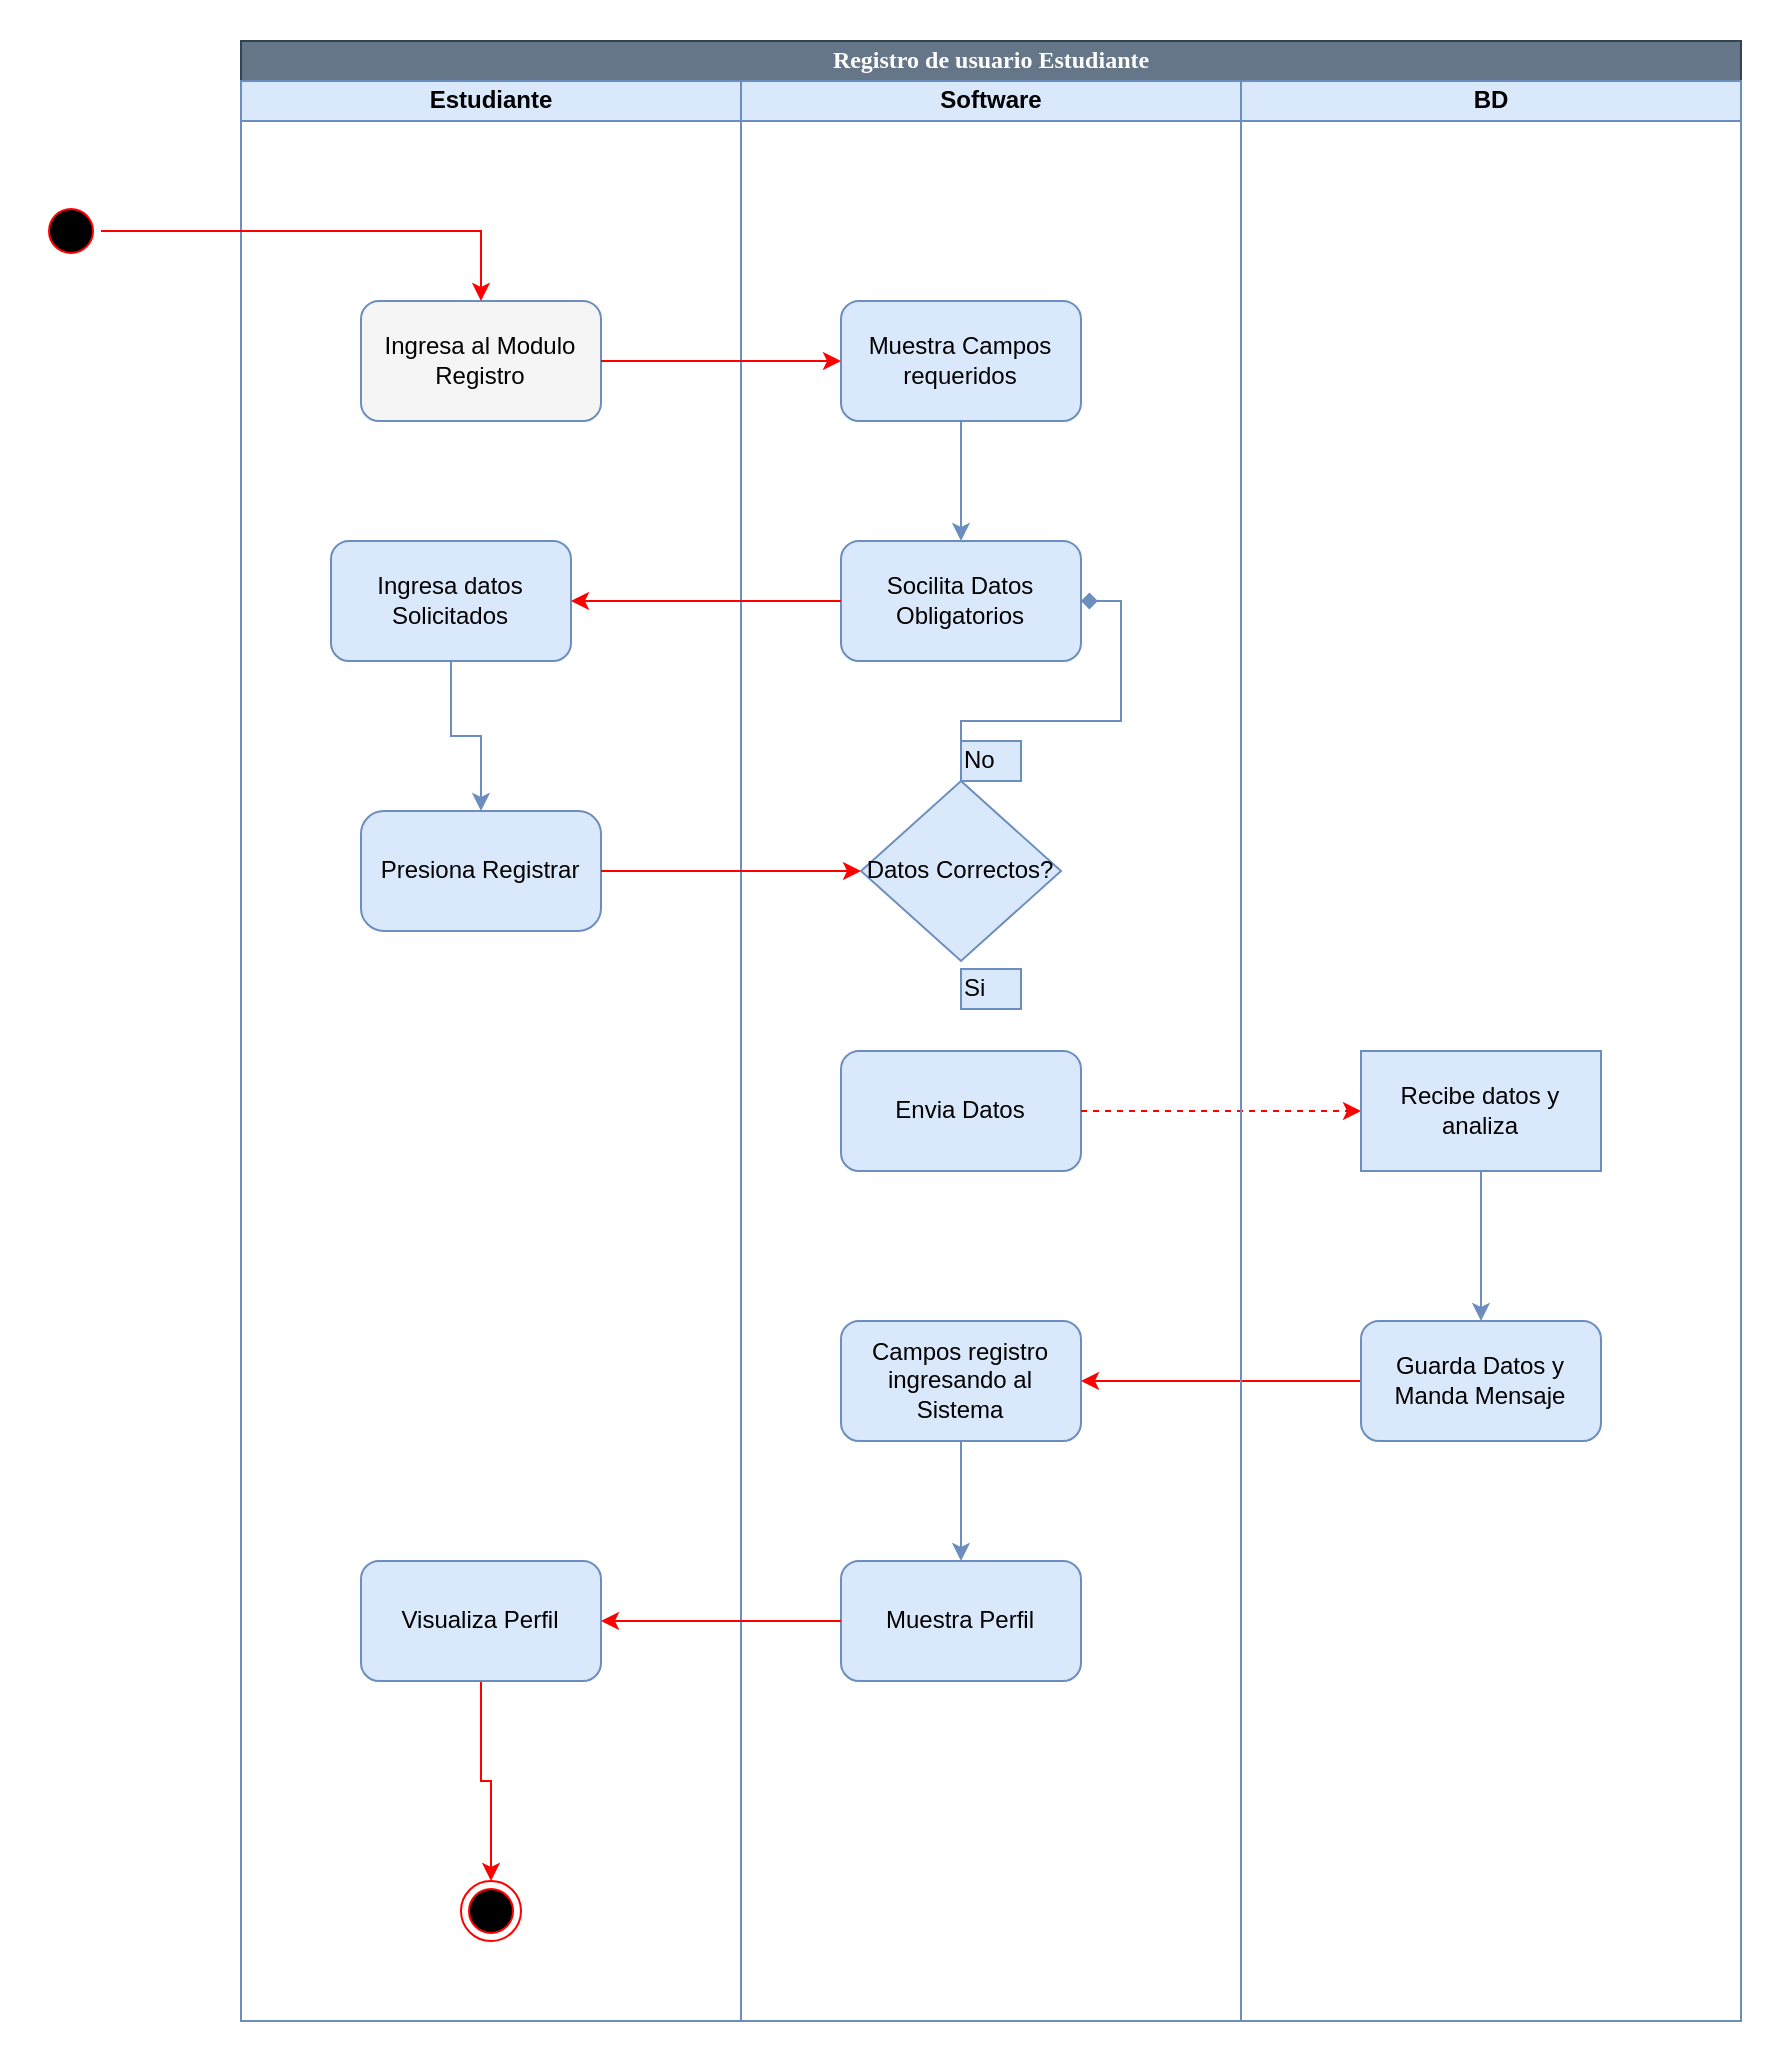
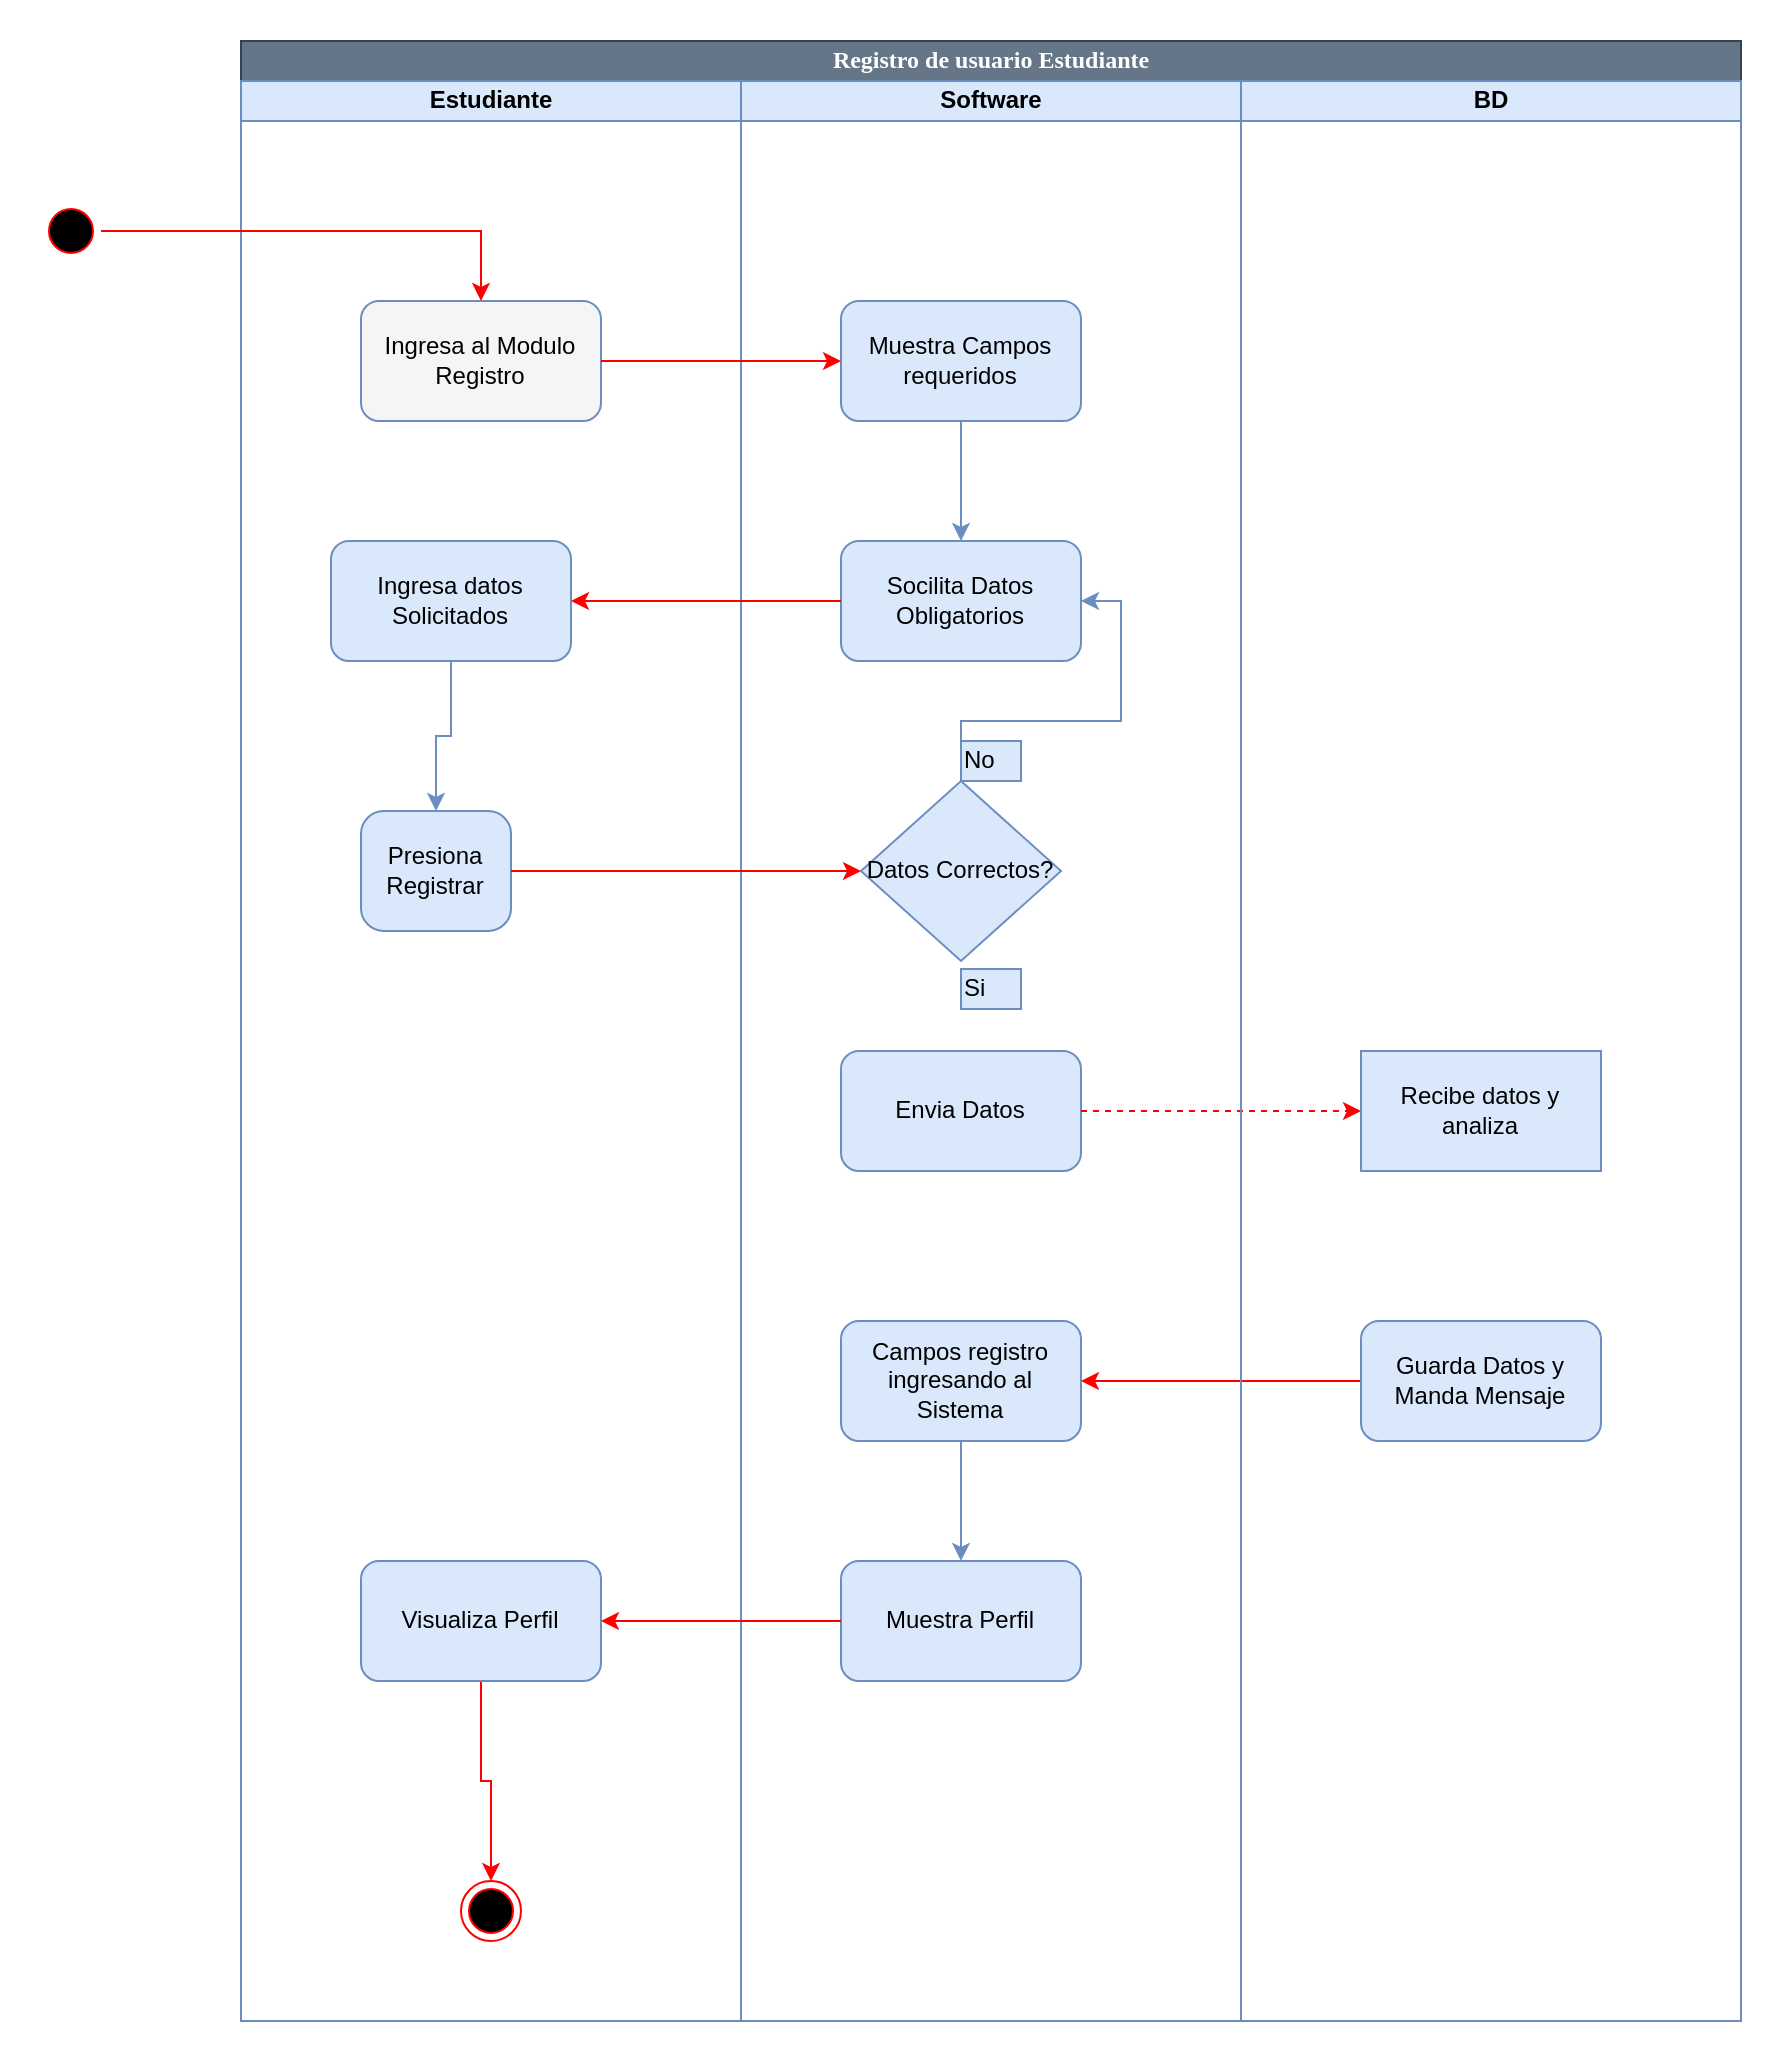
(1097, 601) -> (1096, 601)
(481, 871) -> (436, 871)
(1481, 1239) -> none
